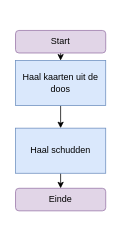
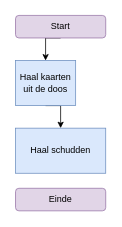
(60, 42) -> (60, 27)
(60, 83) -> (45, 83)
(60, 178) -> none
